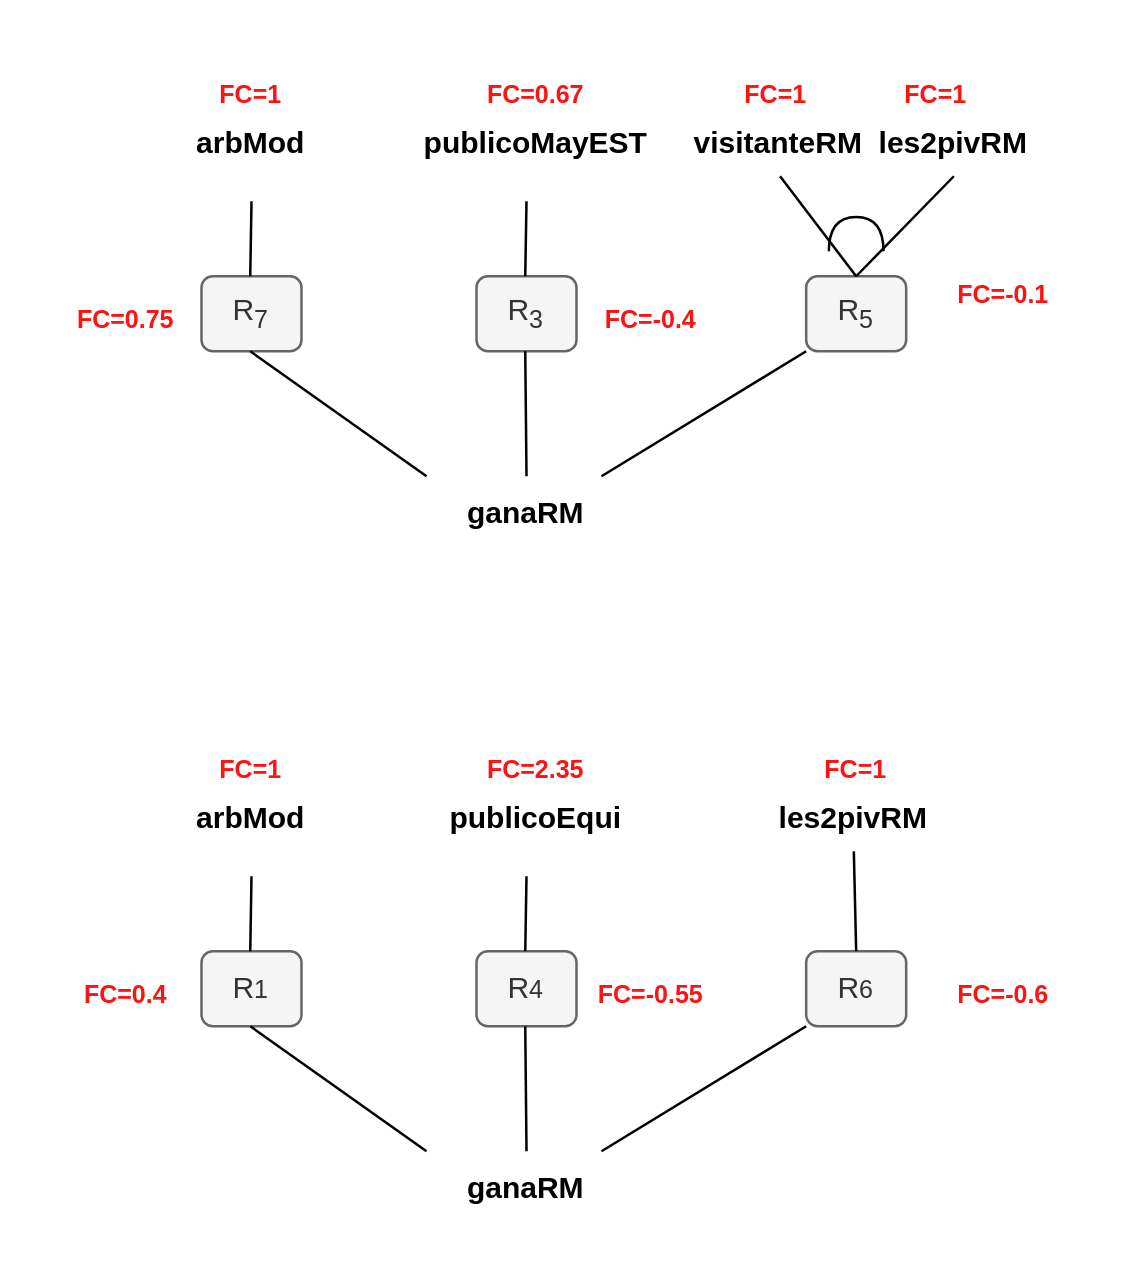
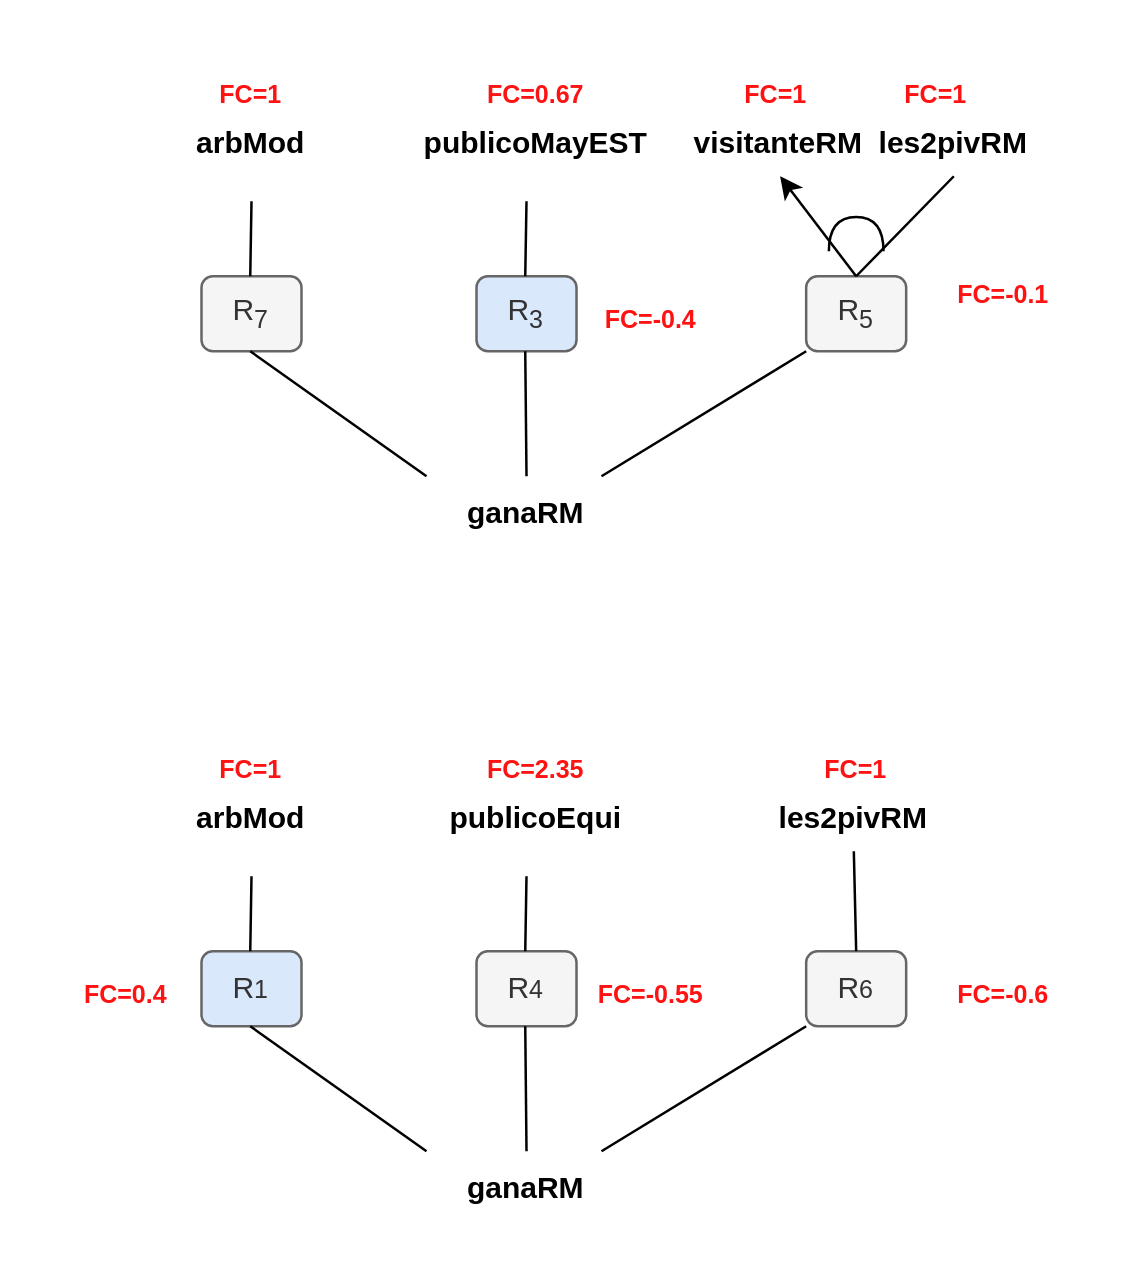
(786, 184) -> (791, 191)
(126, 314) -> none
(526, 314) -> (526, 314)
(251, 989) -> (251, 989)
